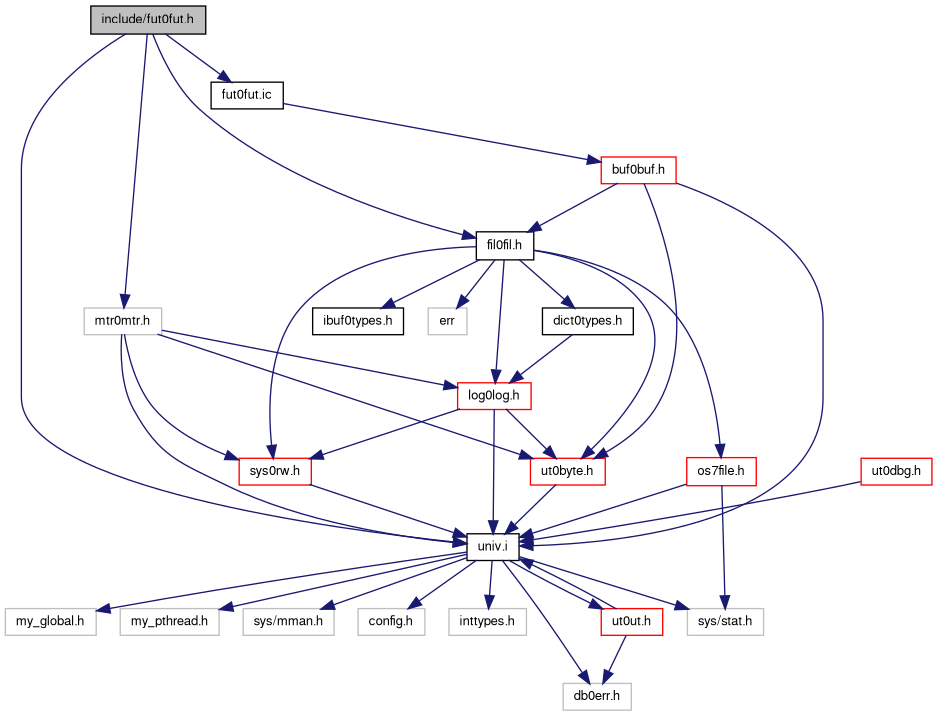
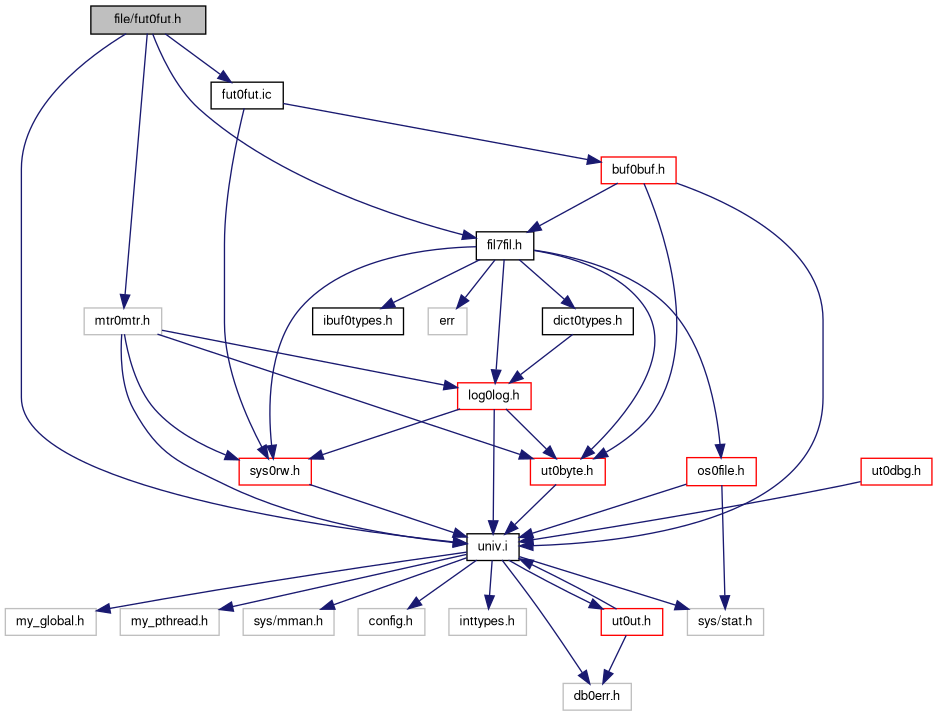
(148, 20) -> (148, 20)
(505, 246) -> (505, 246)
none -> (224, 280)
(722, 472) -> (722, 472)
